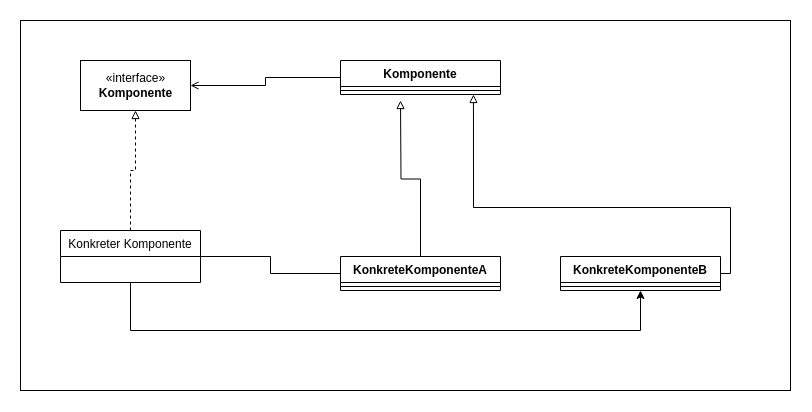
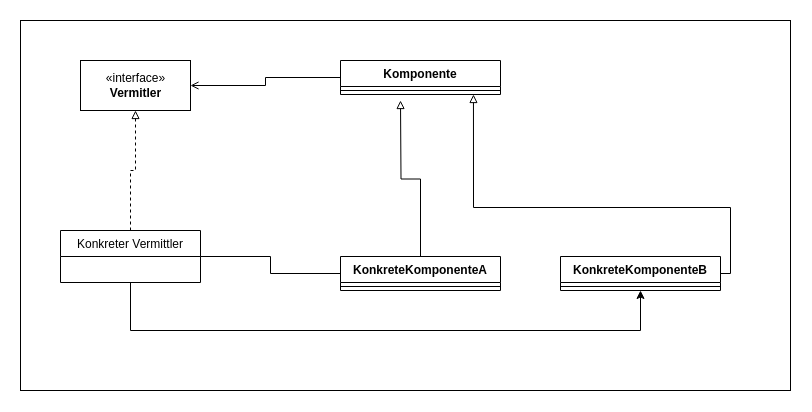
(136, 86) -> (136, 86)
(130, 244) -> (130, 244)
